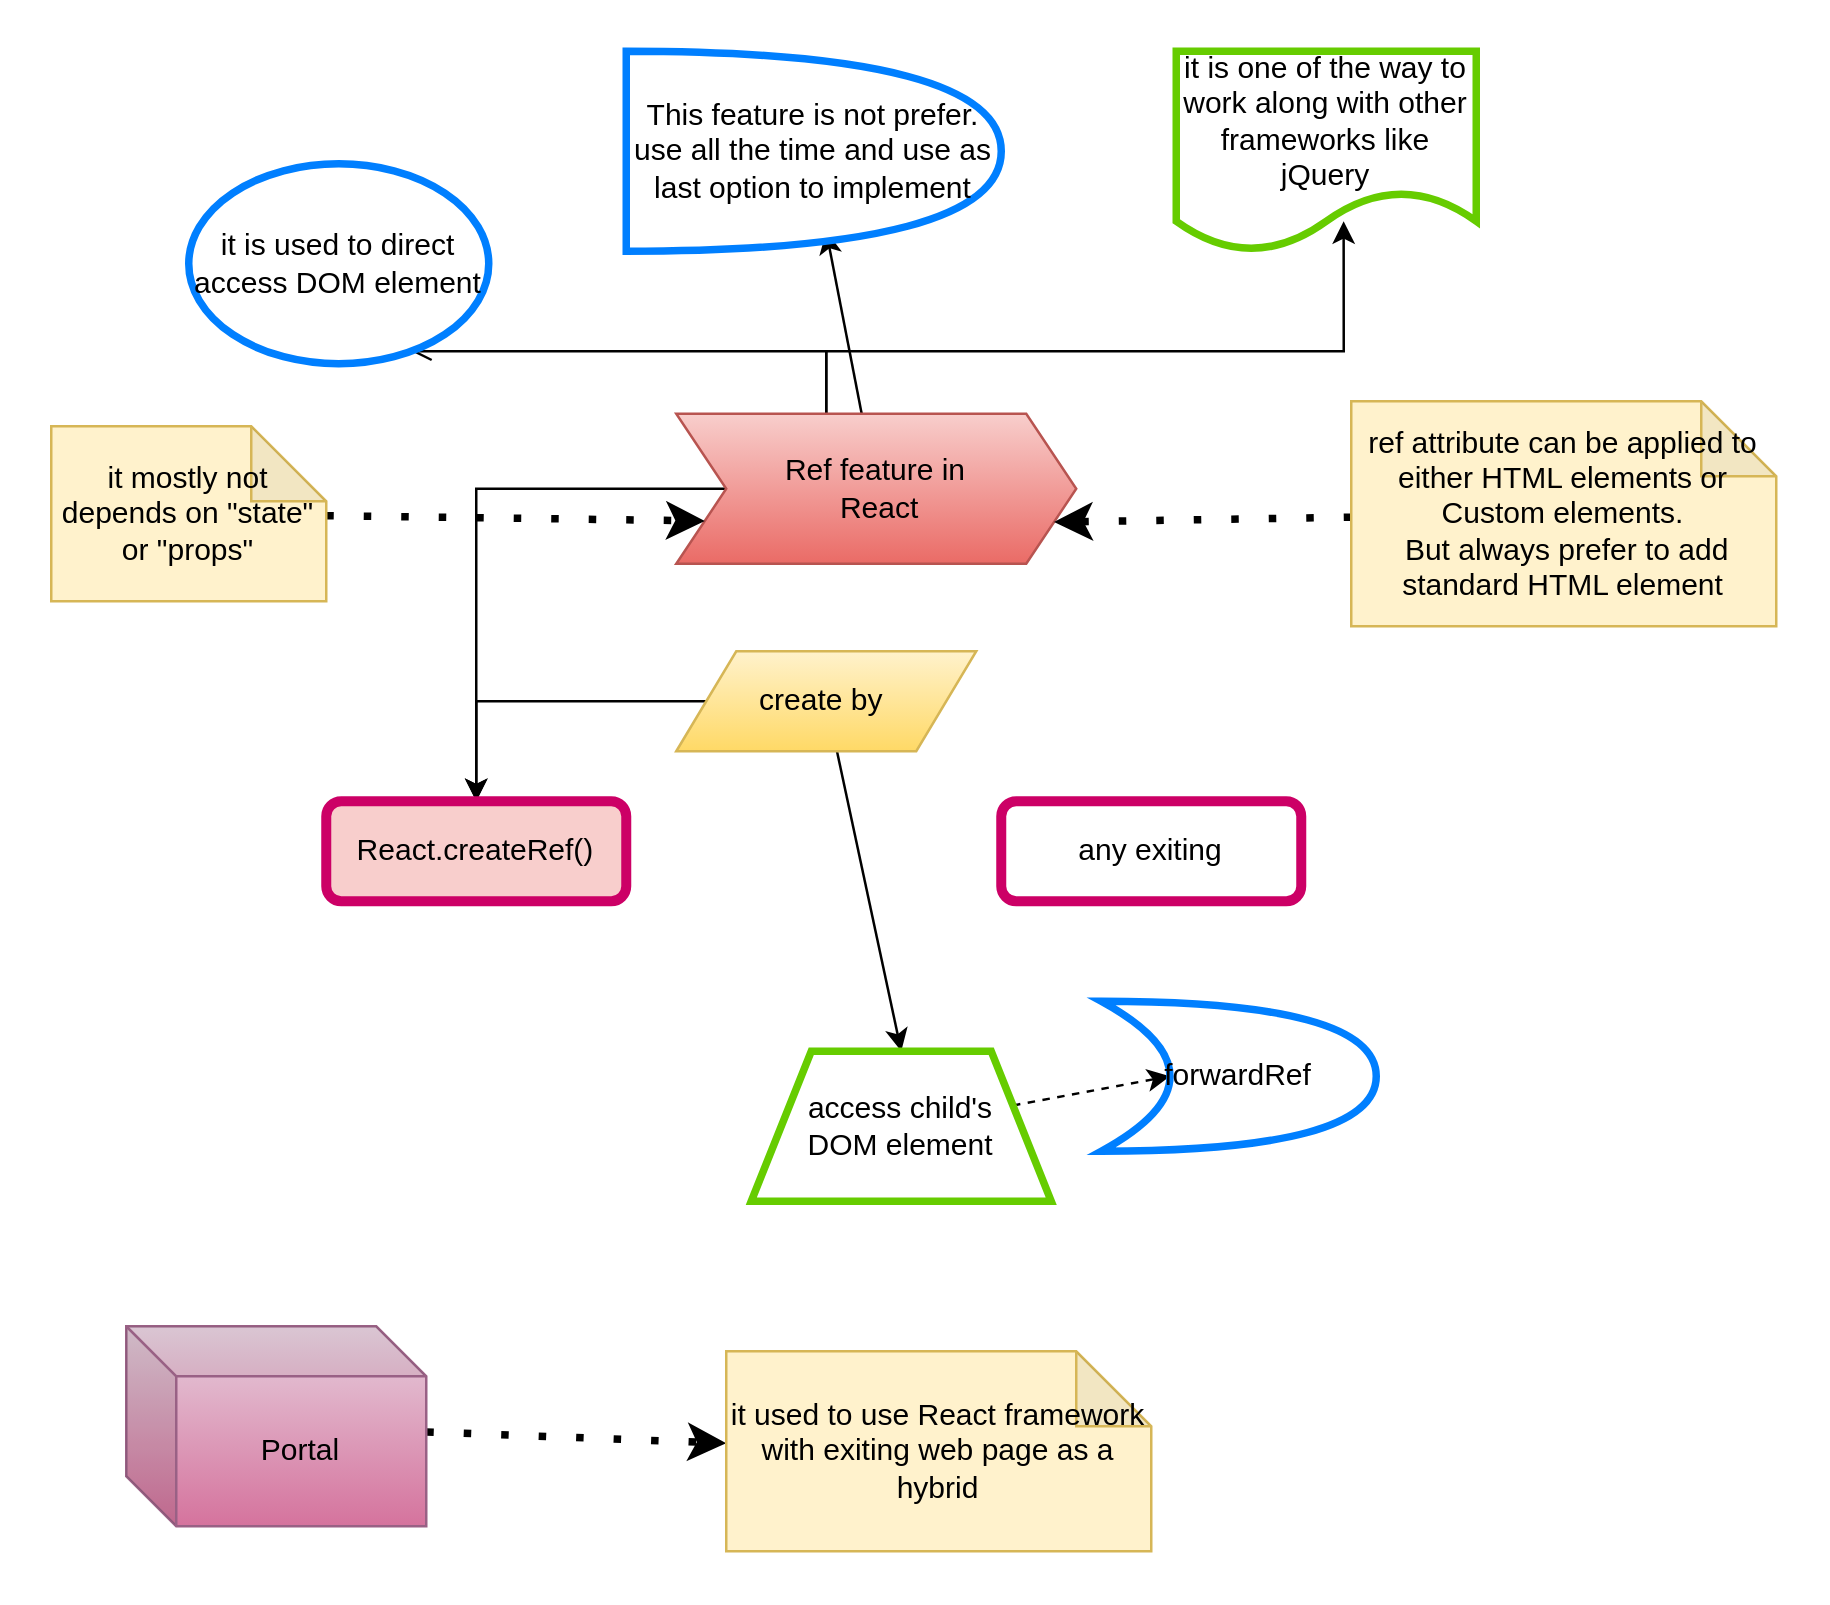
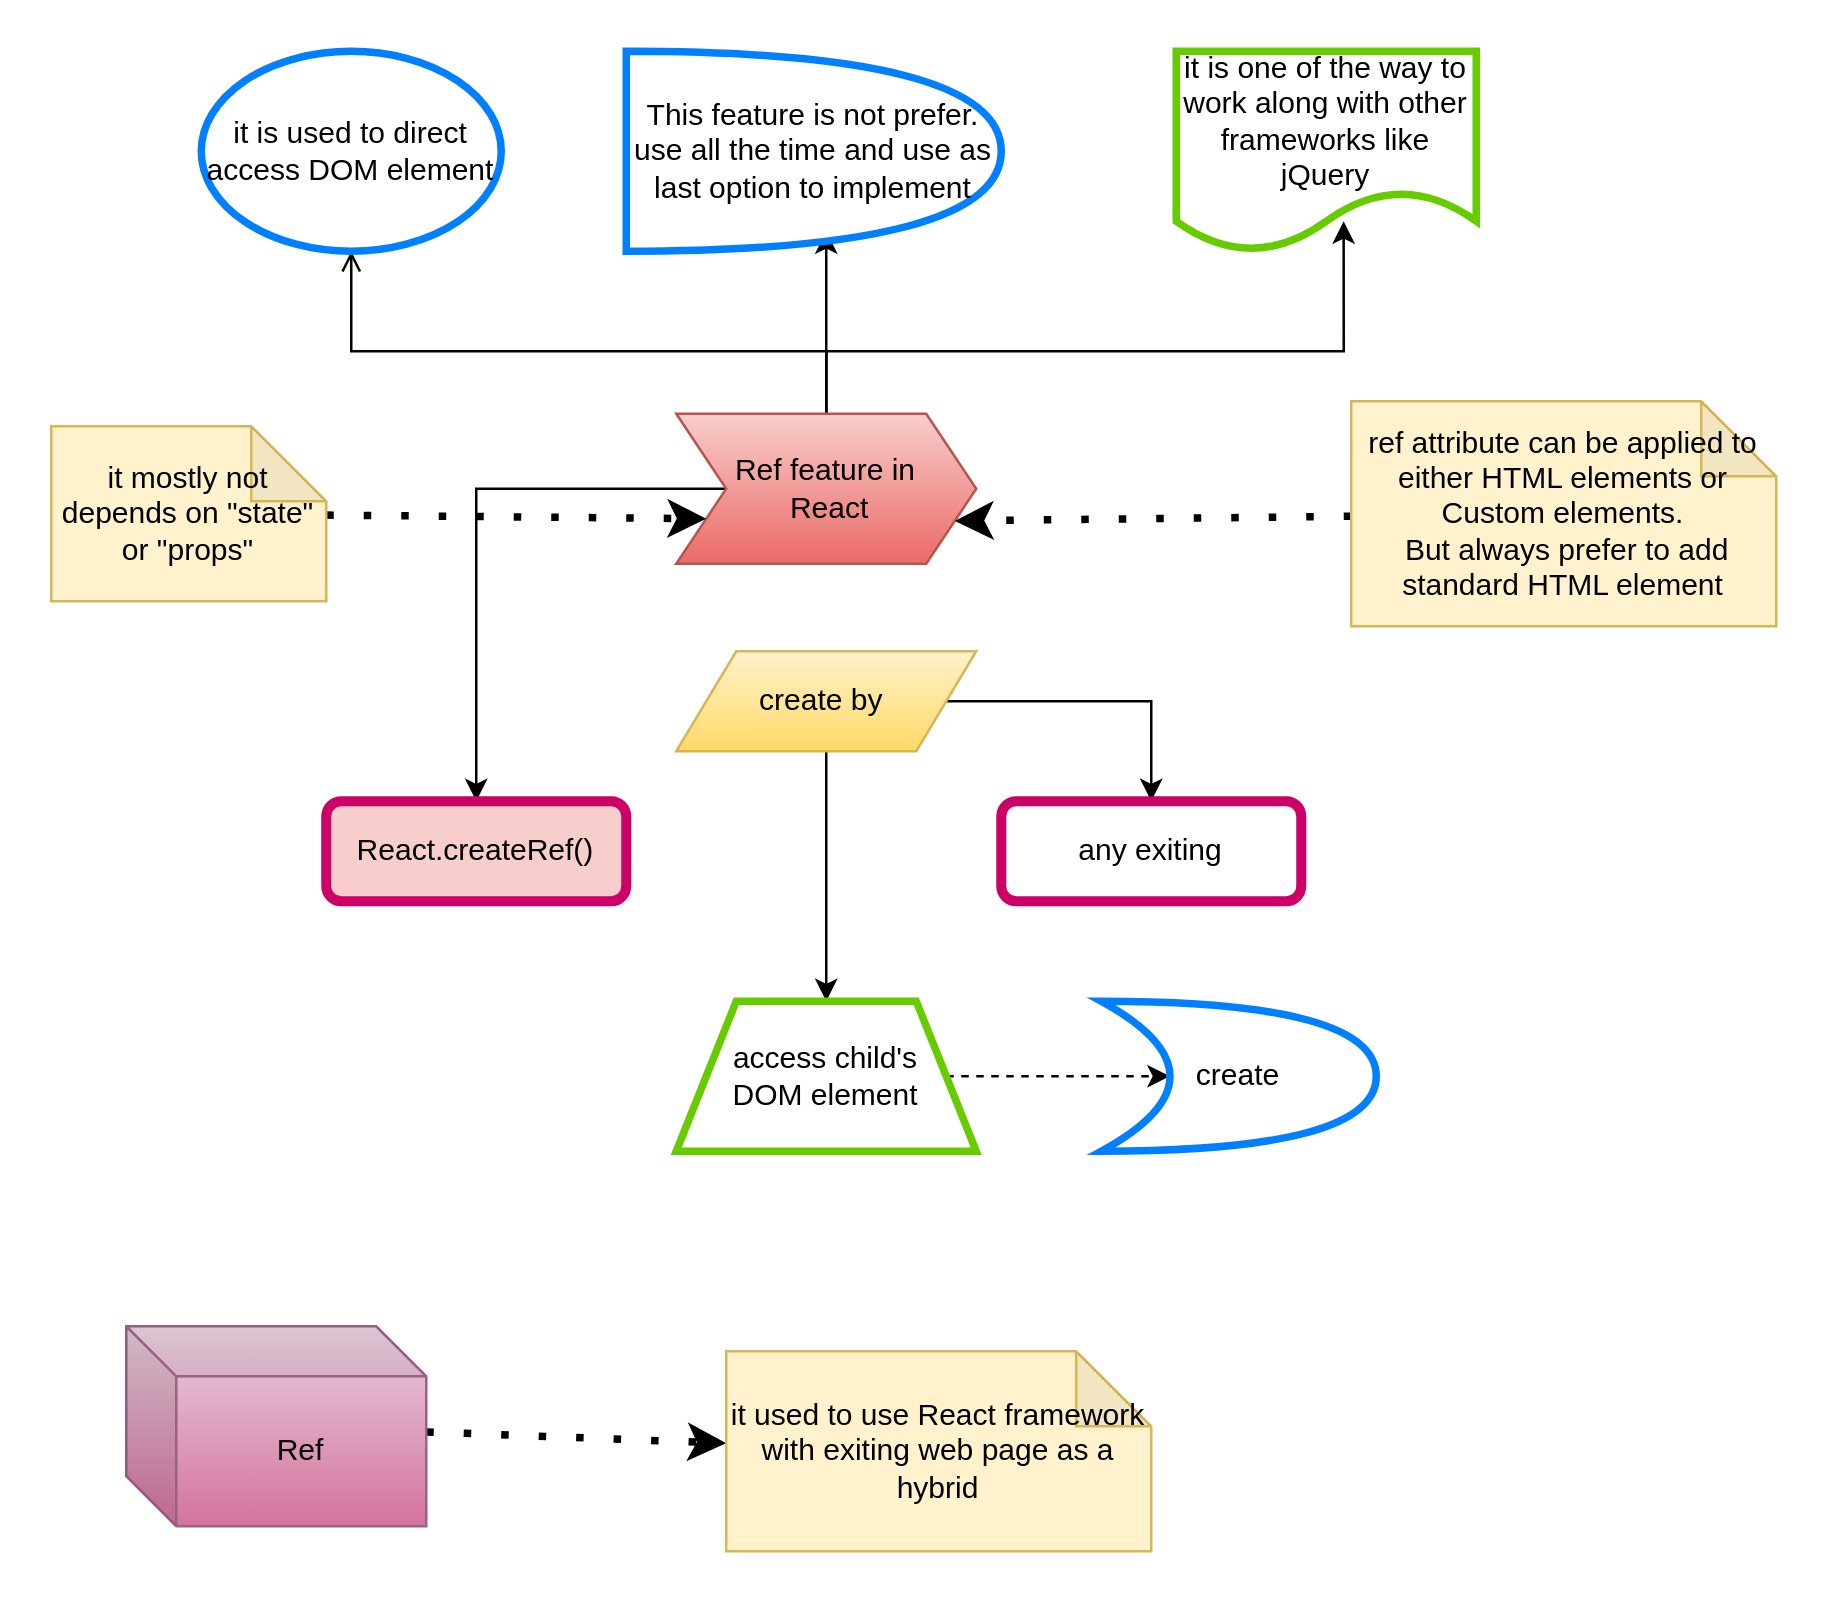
(339, 264) -> (351, 151)
(876, 489) -> (826, 489)
(594, 701) -> (1090, 701)
(1239, 1076) -> (1239, 1076)
(901, 1126) -> (826, 1076)
(301, 1451) -> (301, 1451)
